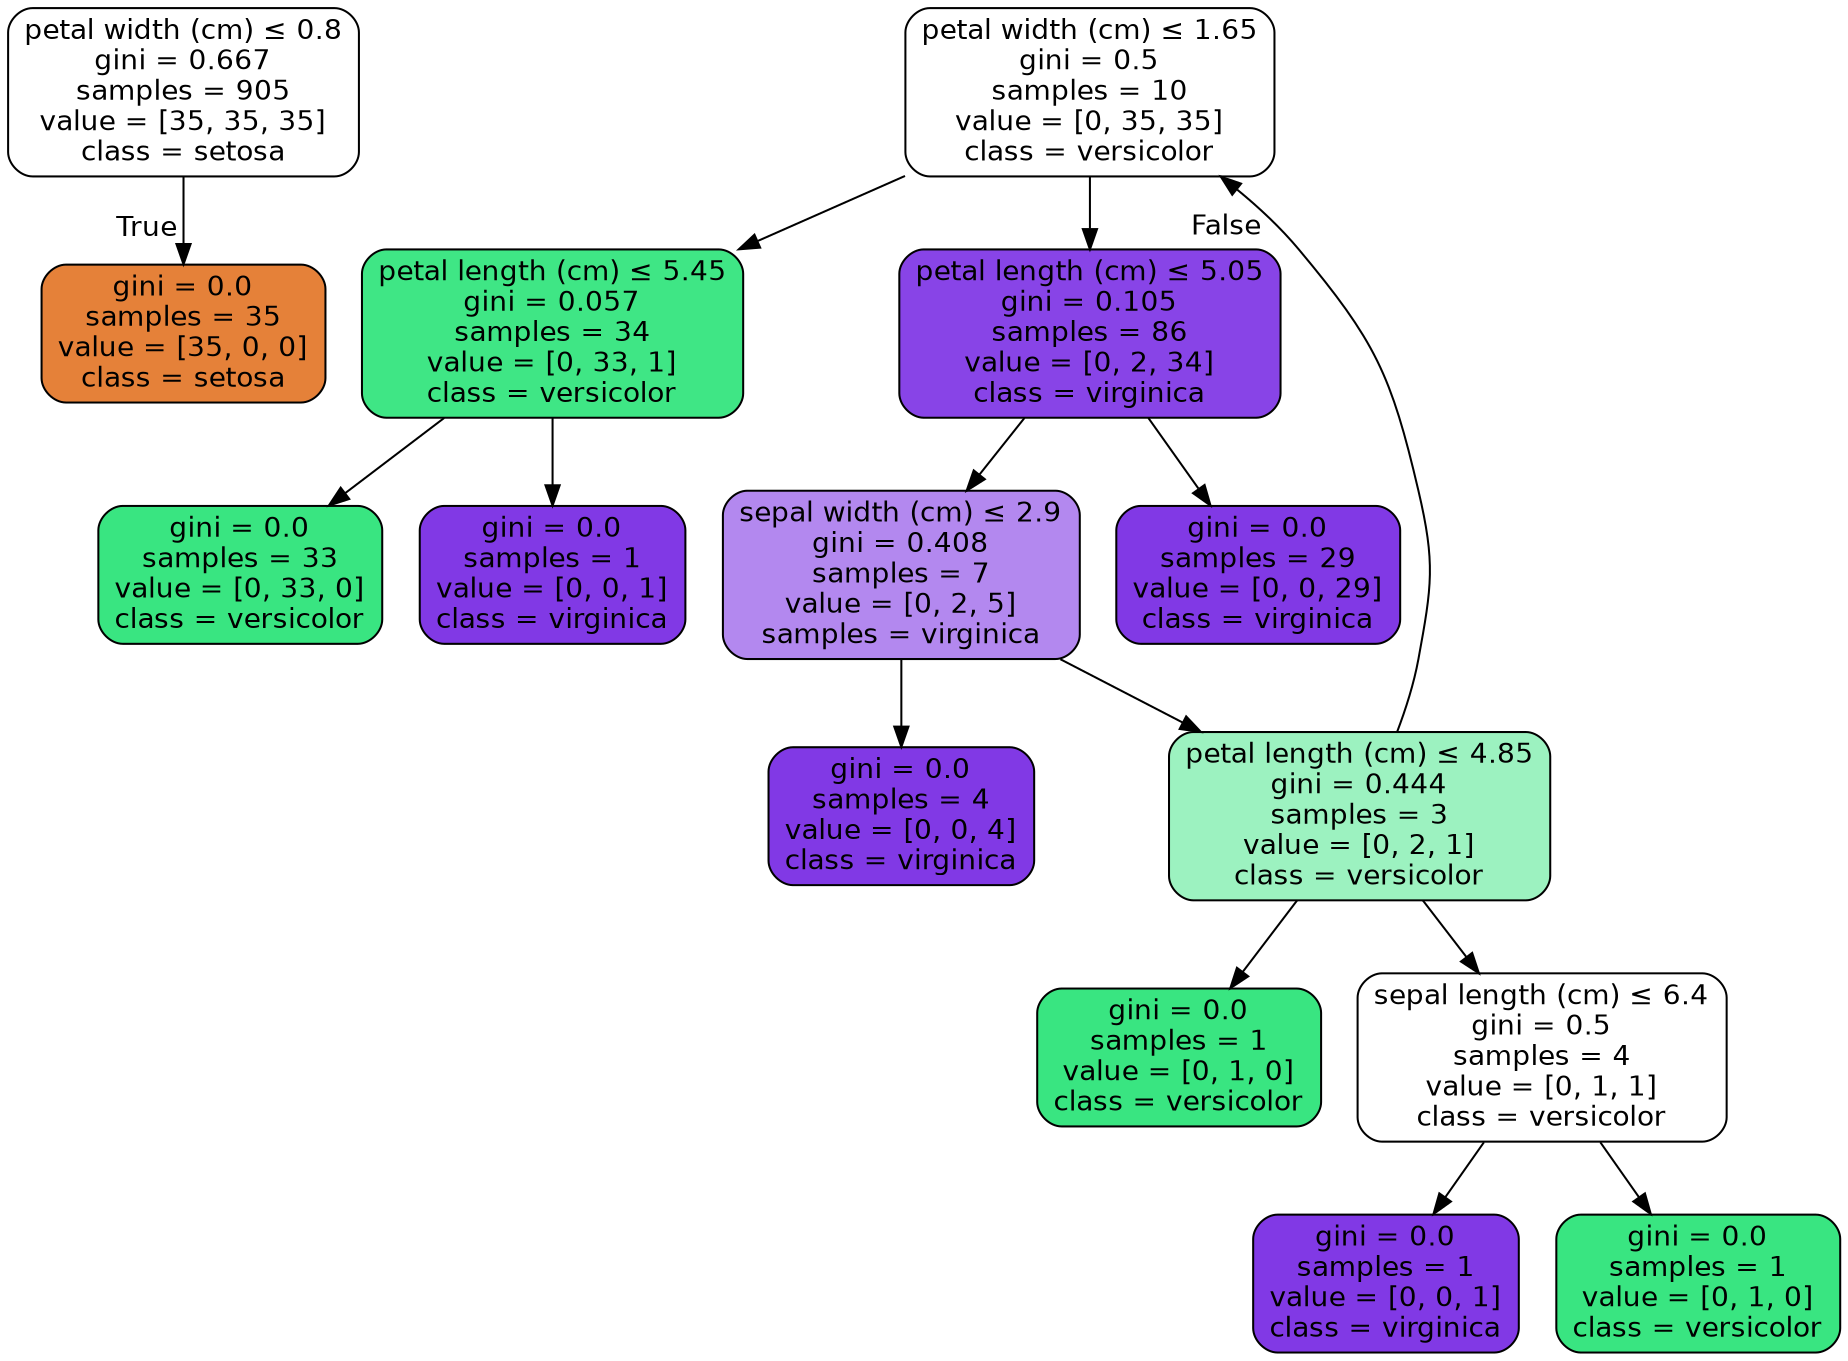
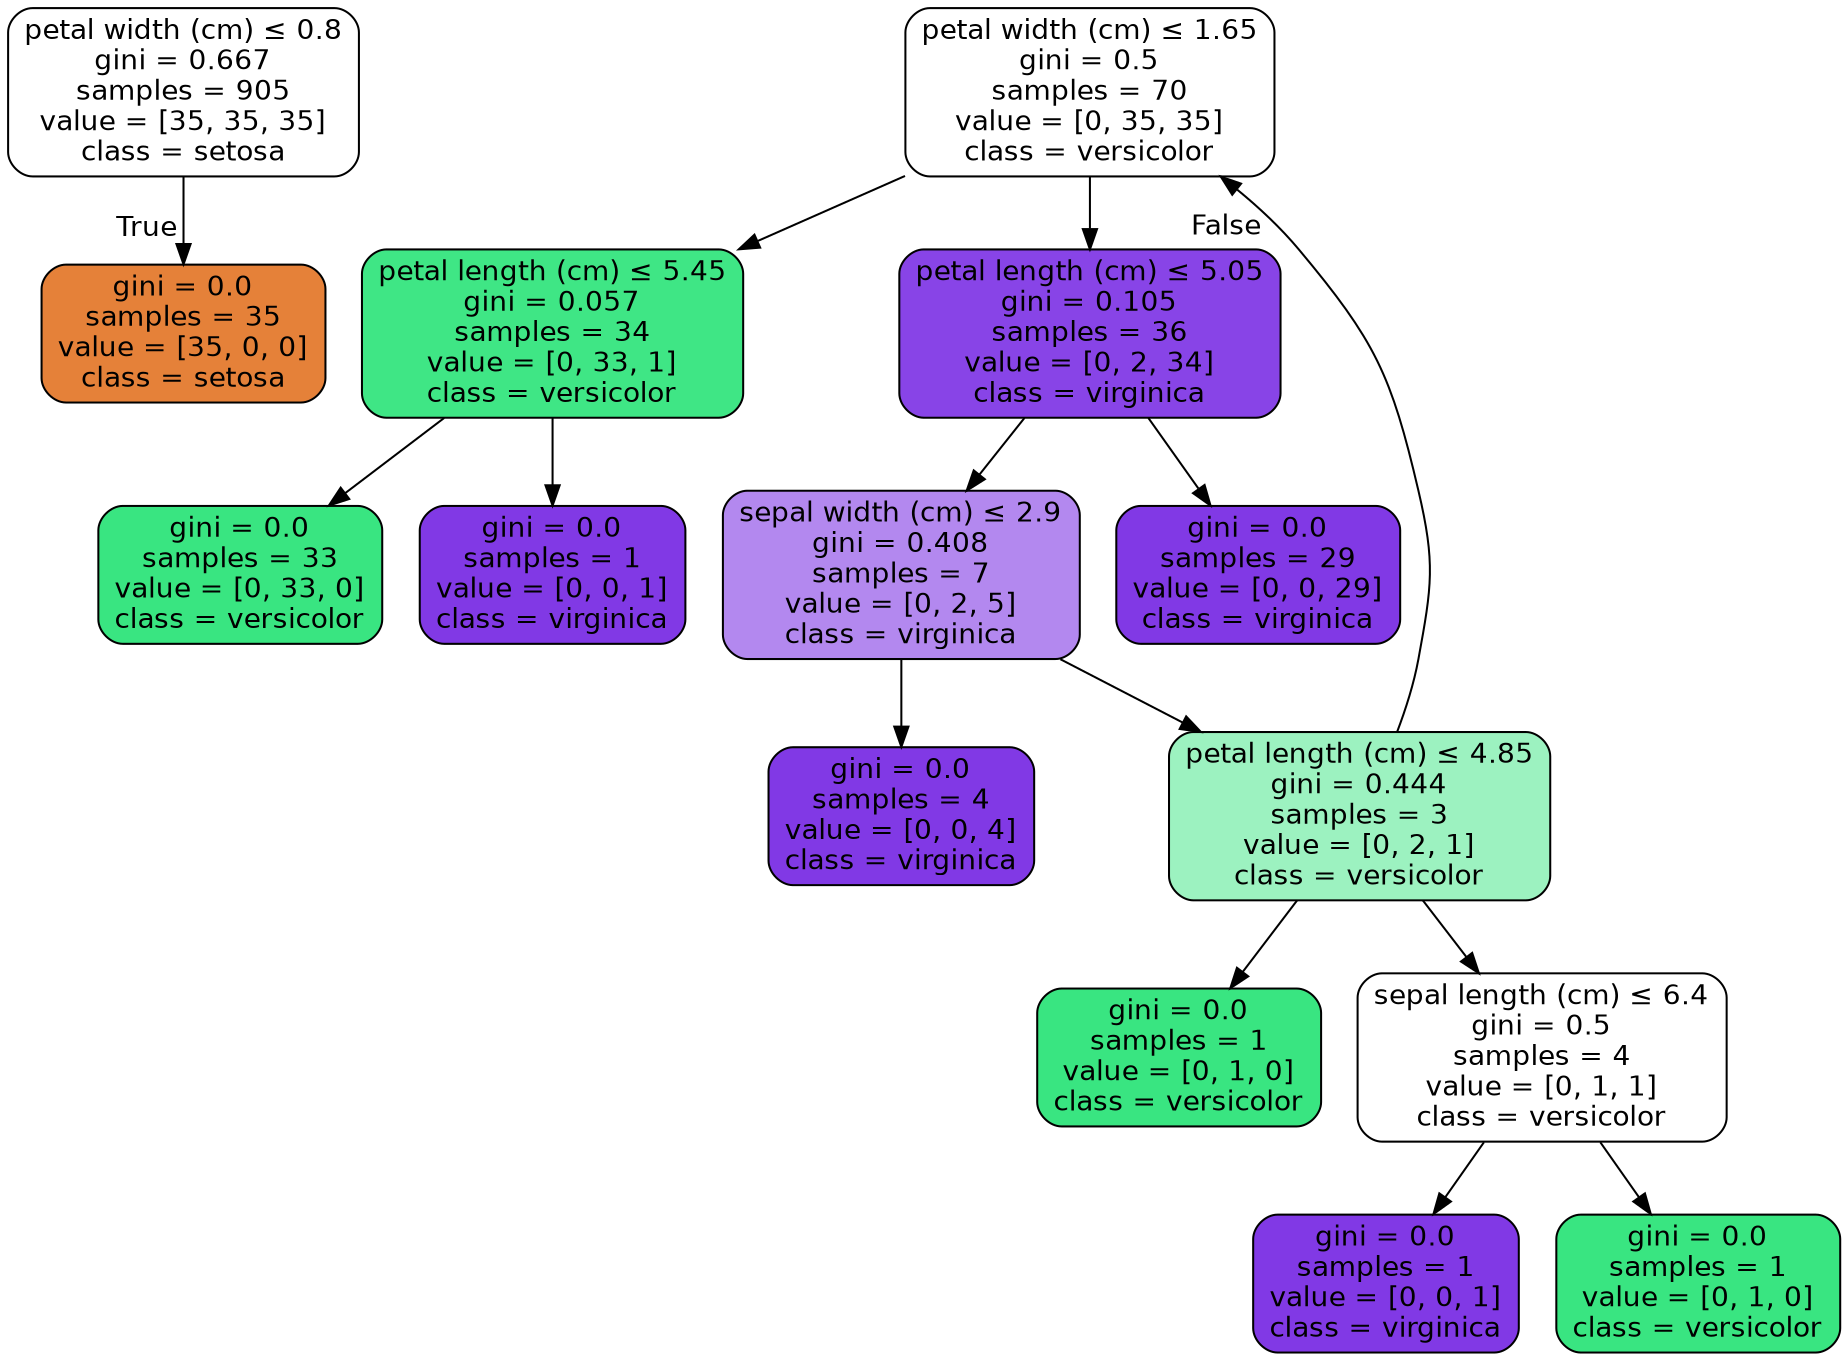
(1090, 91) -> (1090, 91)
(1090, 333) -> (1090, 333)
(901, 635) -> (901, 635)
